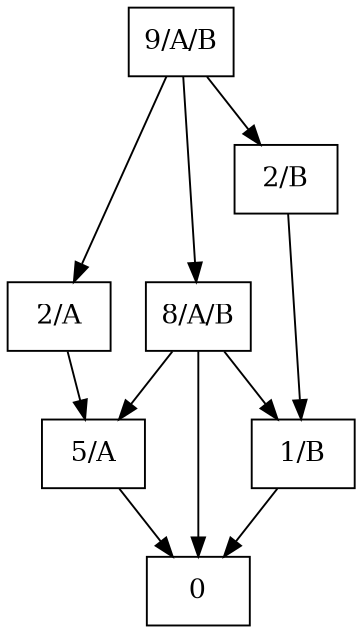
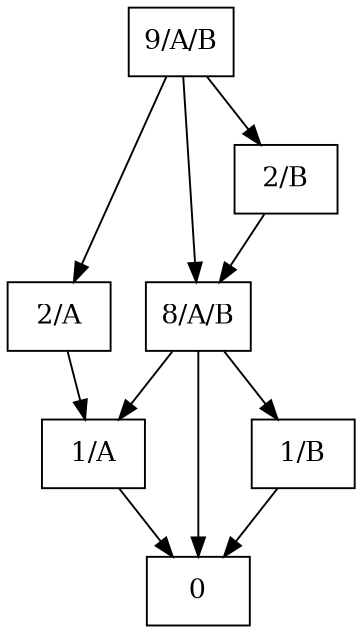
(294, 307) -> (247, 240)
(93, 454) -> (93, 454)
